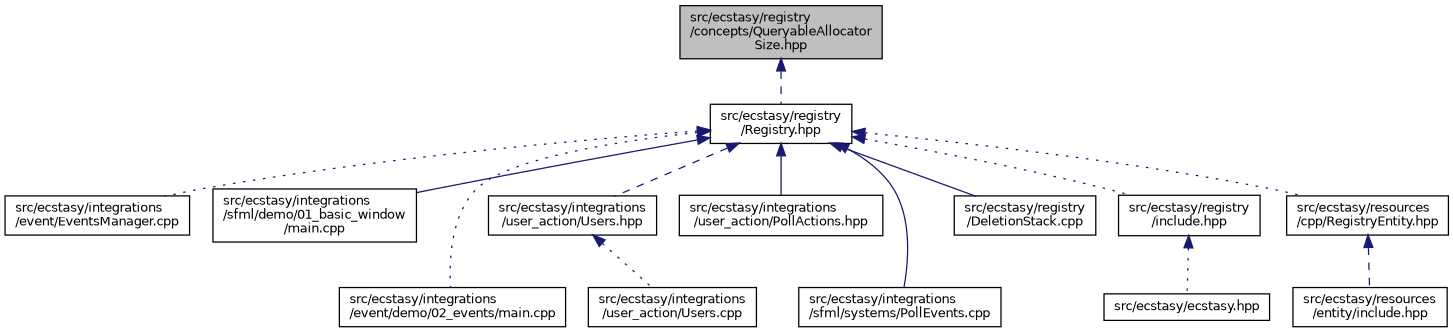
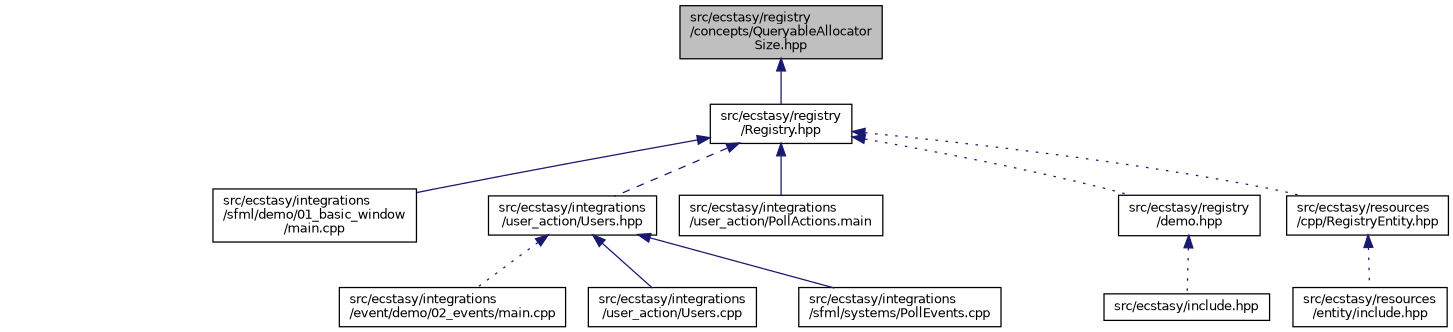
(781, 88) -> (781, 88)
(532, 162) -> (507, 265)
(902, 207) -> (742, 263)
(97, 215) -> none
(781, 215) -> (781, 215)
(1025, 215) -> none
(1189, 215) -> (1189, 215)
(627, 266) -> (627, 266)
(1369, 268) -> (1369, 268)
(1187, 307) -> (1187, 307)
